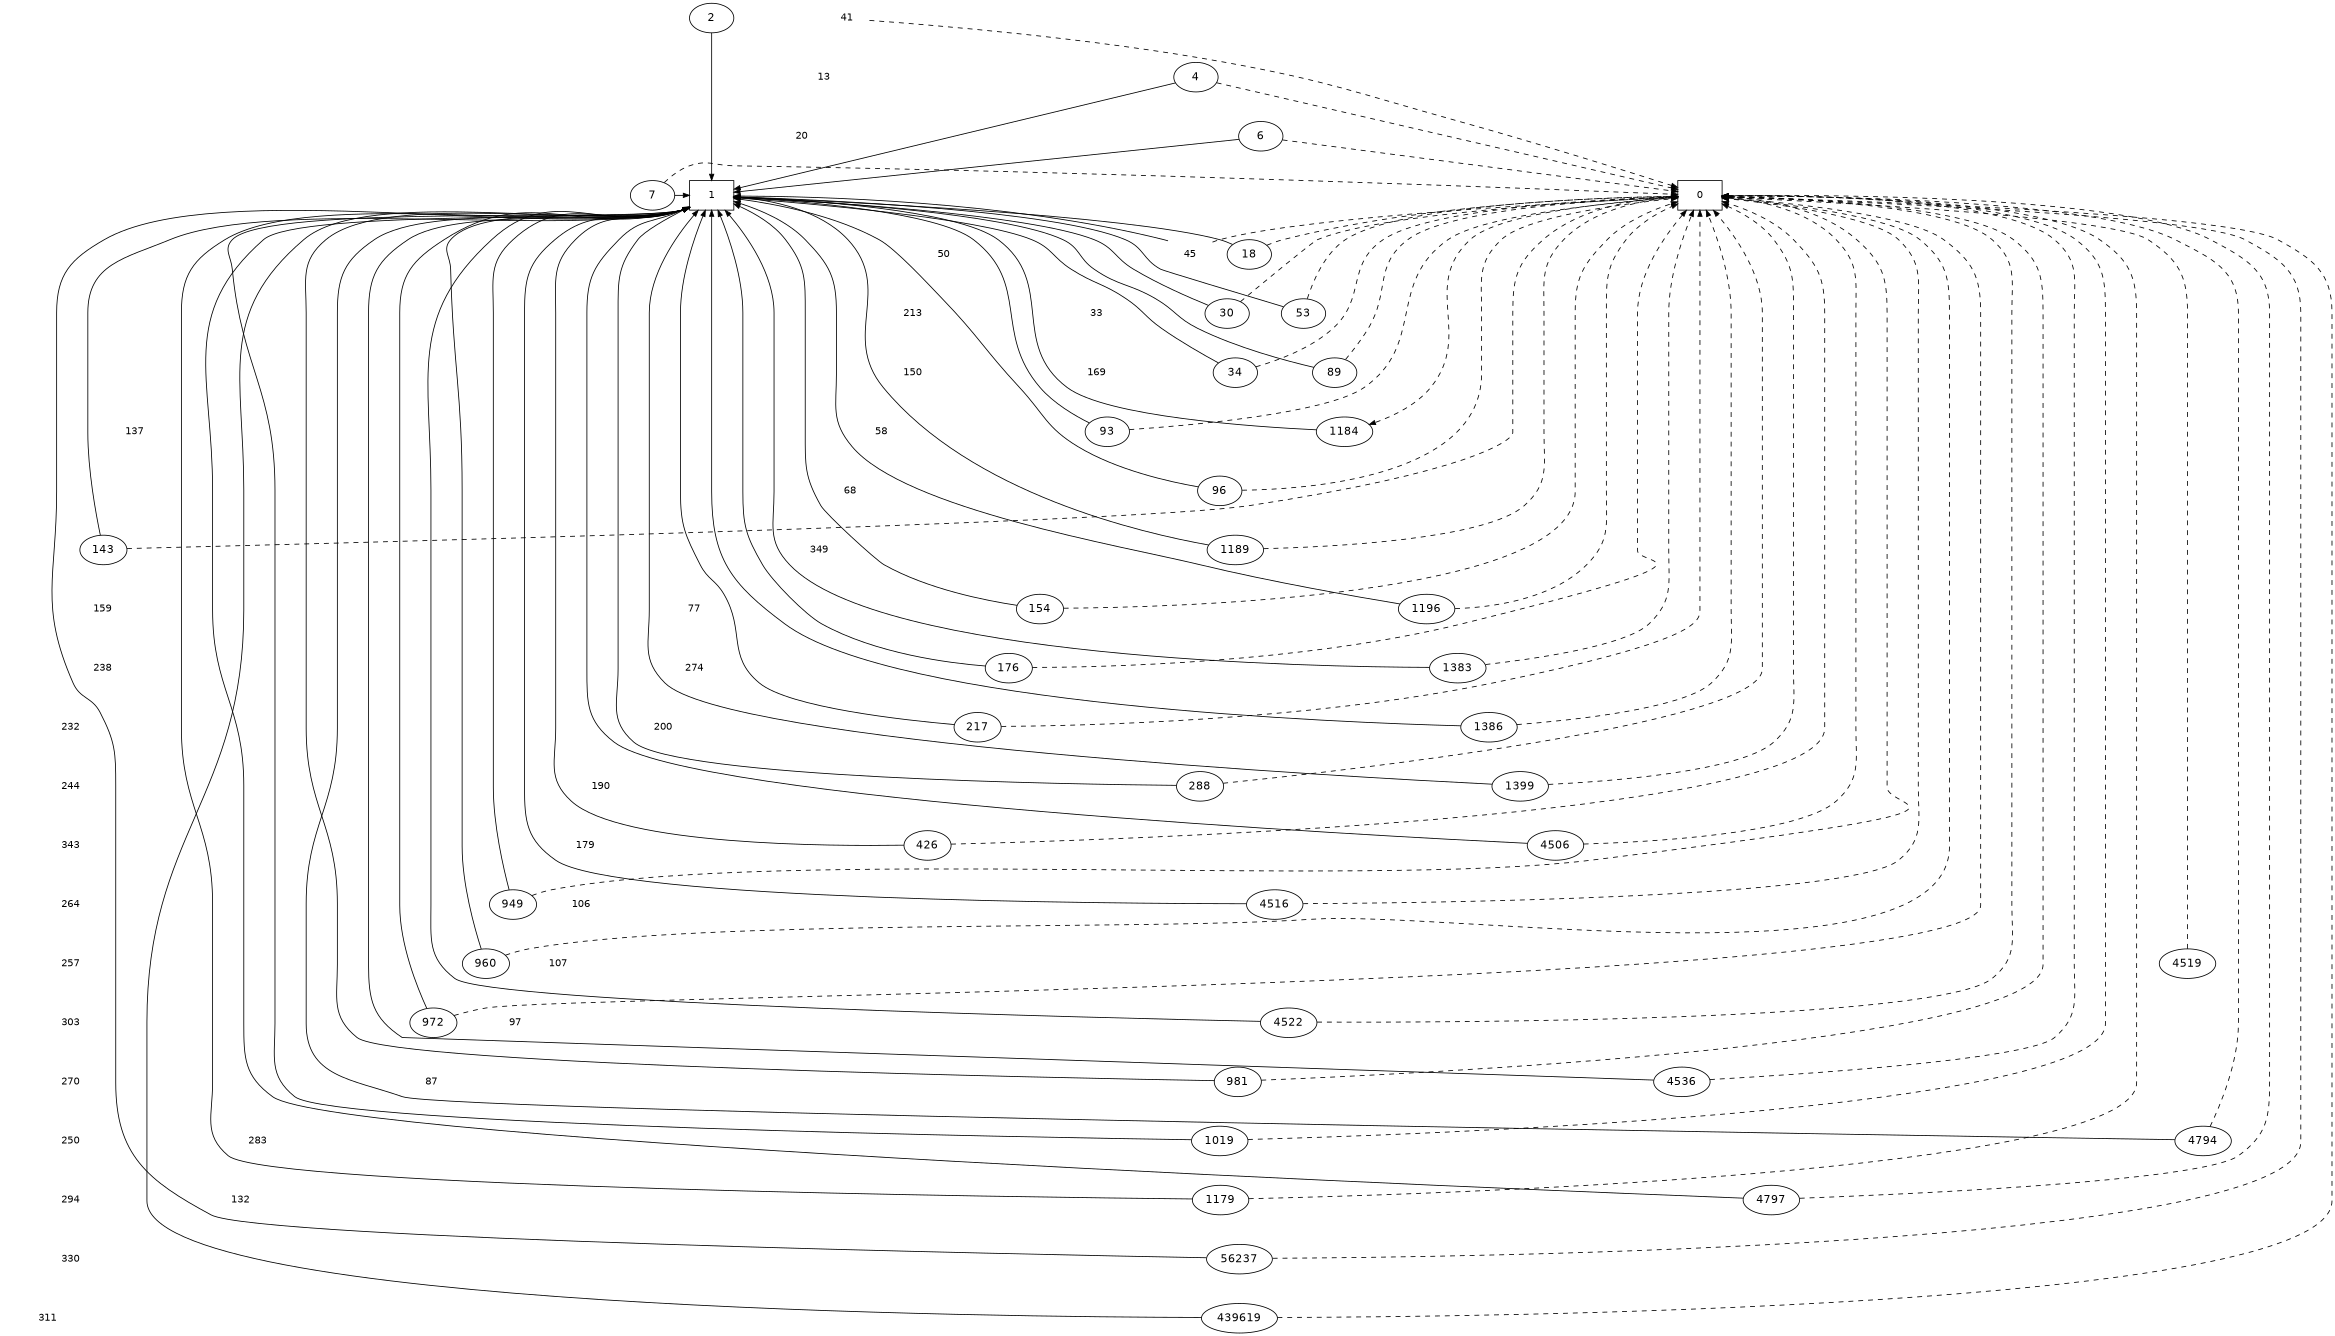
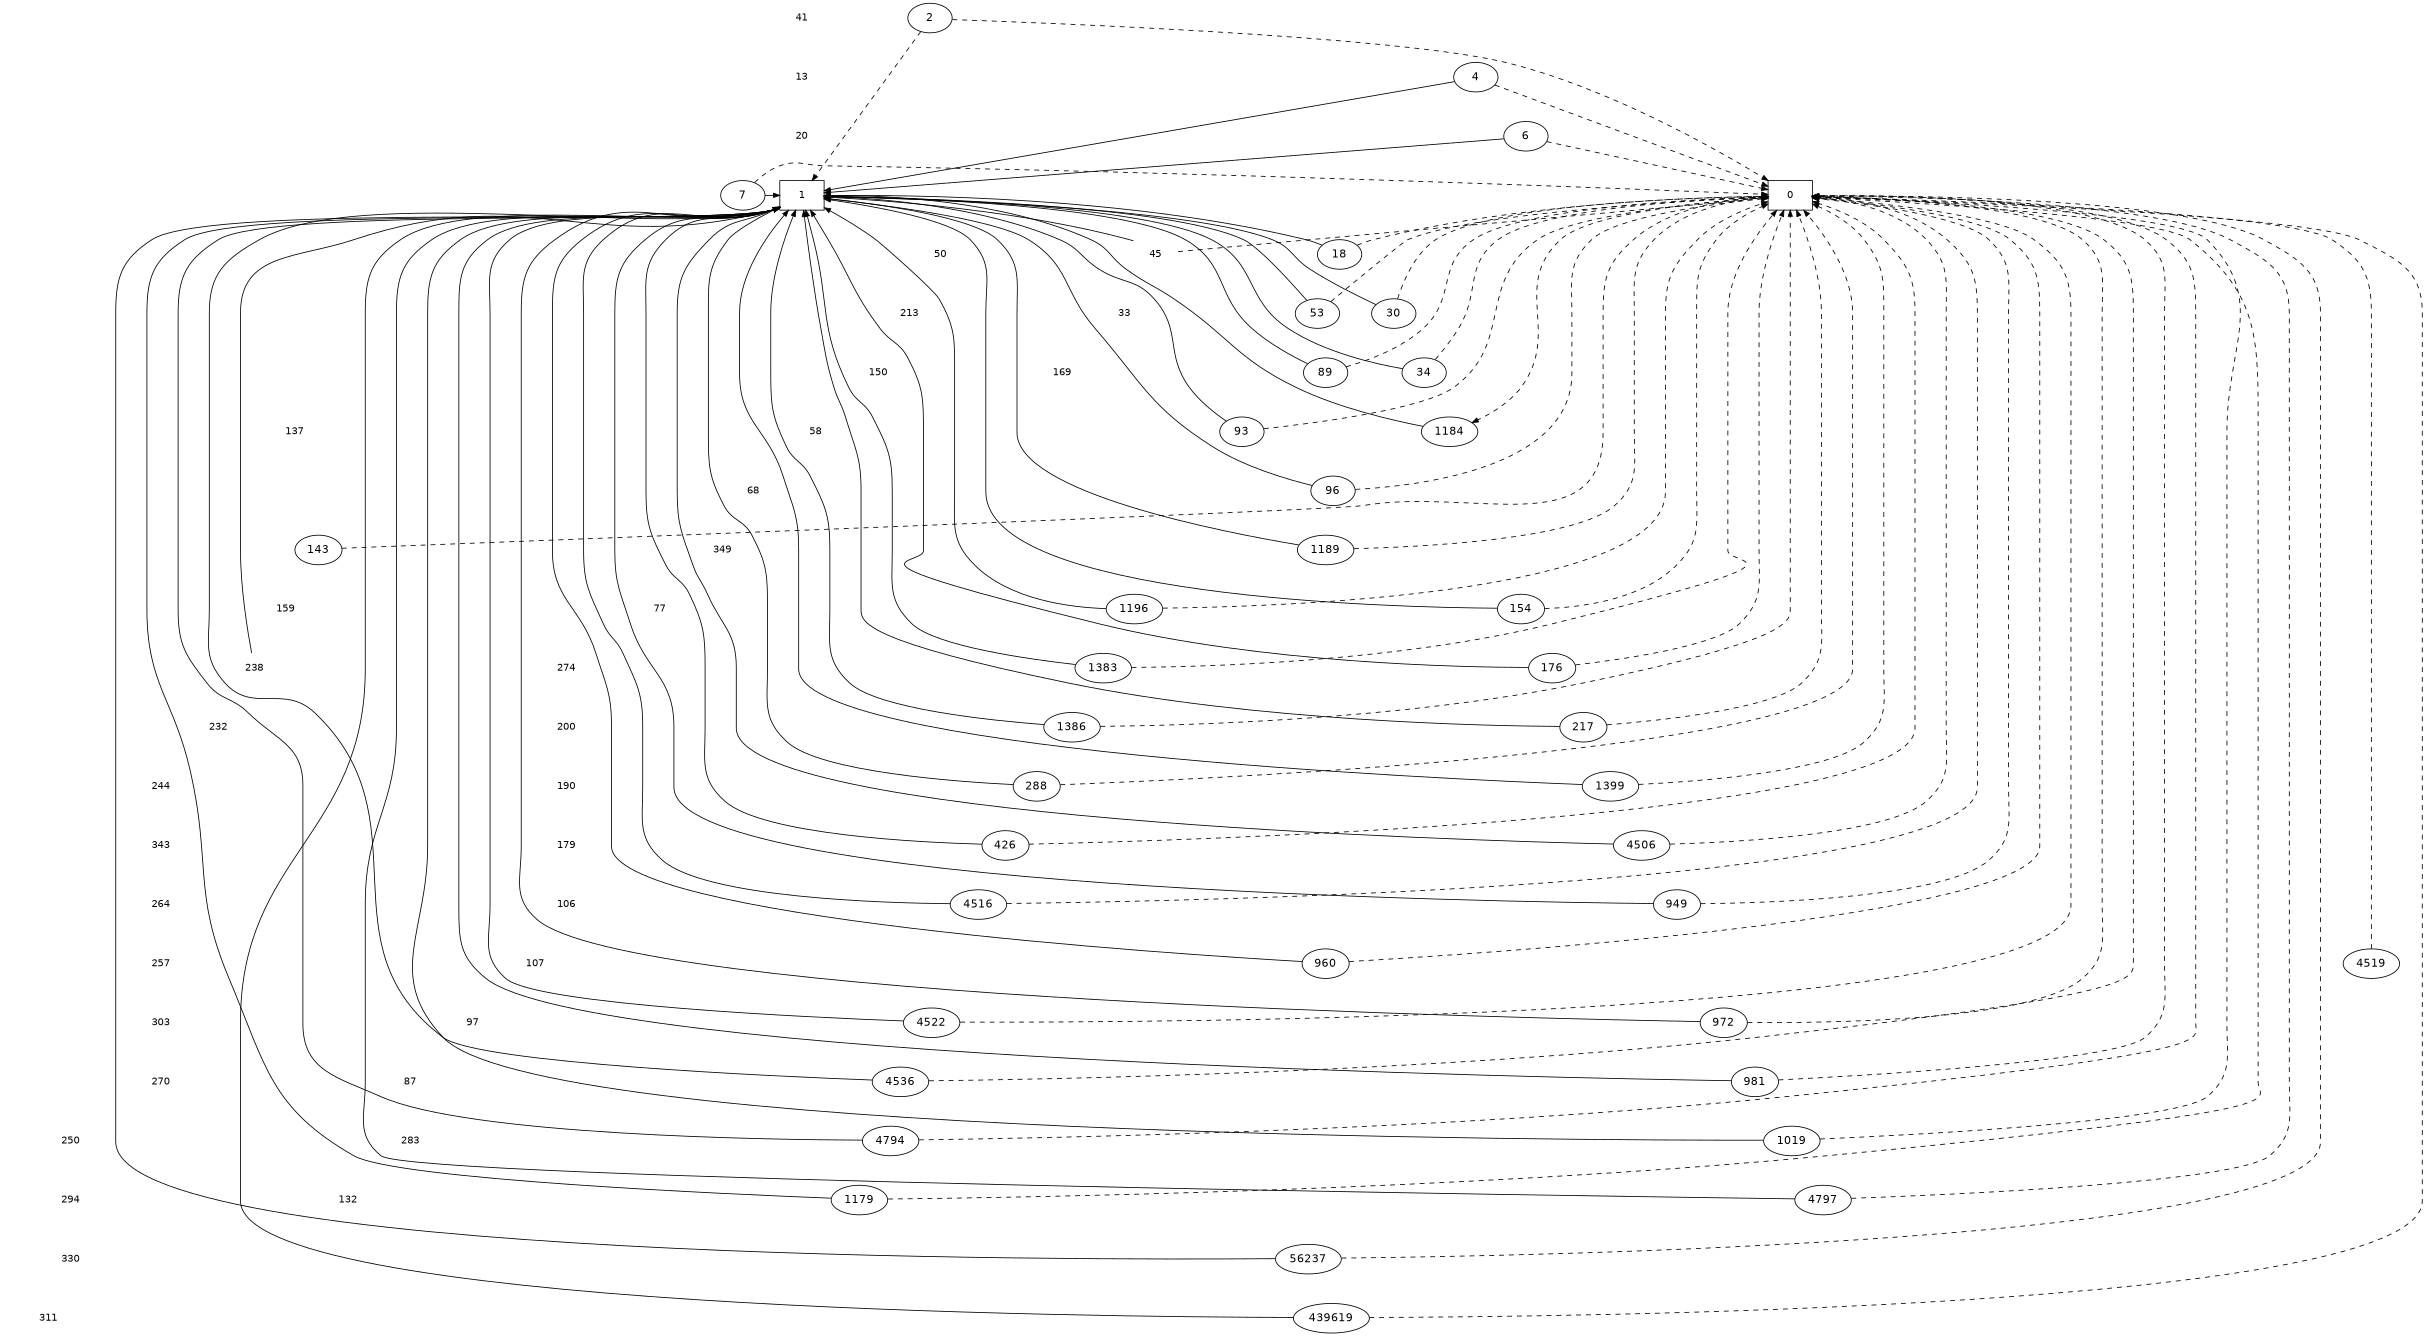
(1277, 72) -> (1371, 44)
(712, 104) -> (868, 104)
(233, 225) -> (322, 248)
